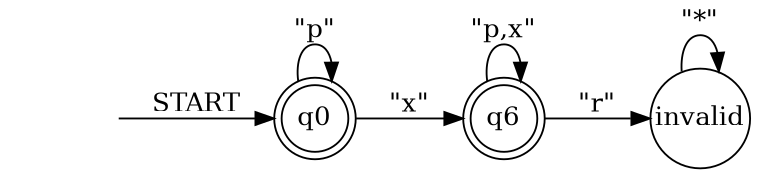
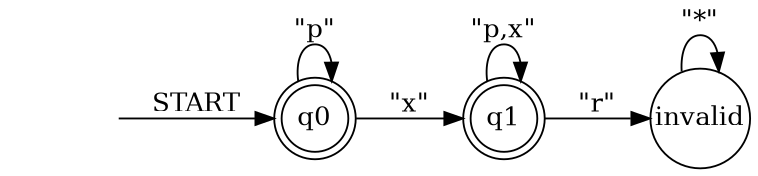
(504, 118) -> (504, 118)
